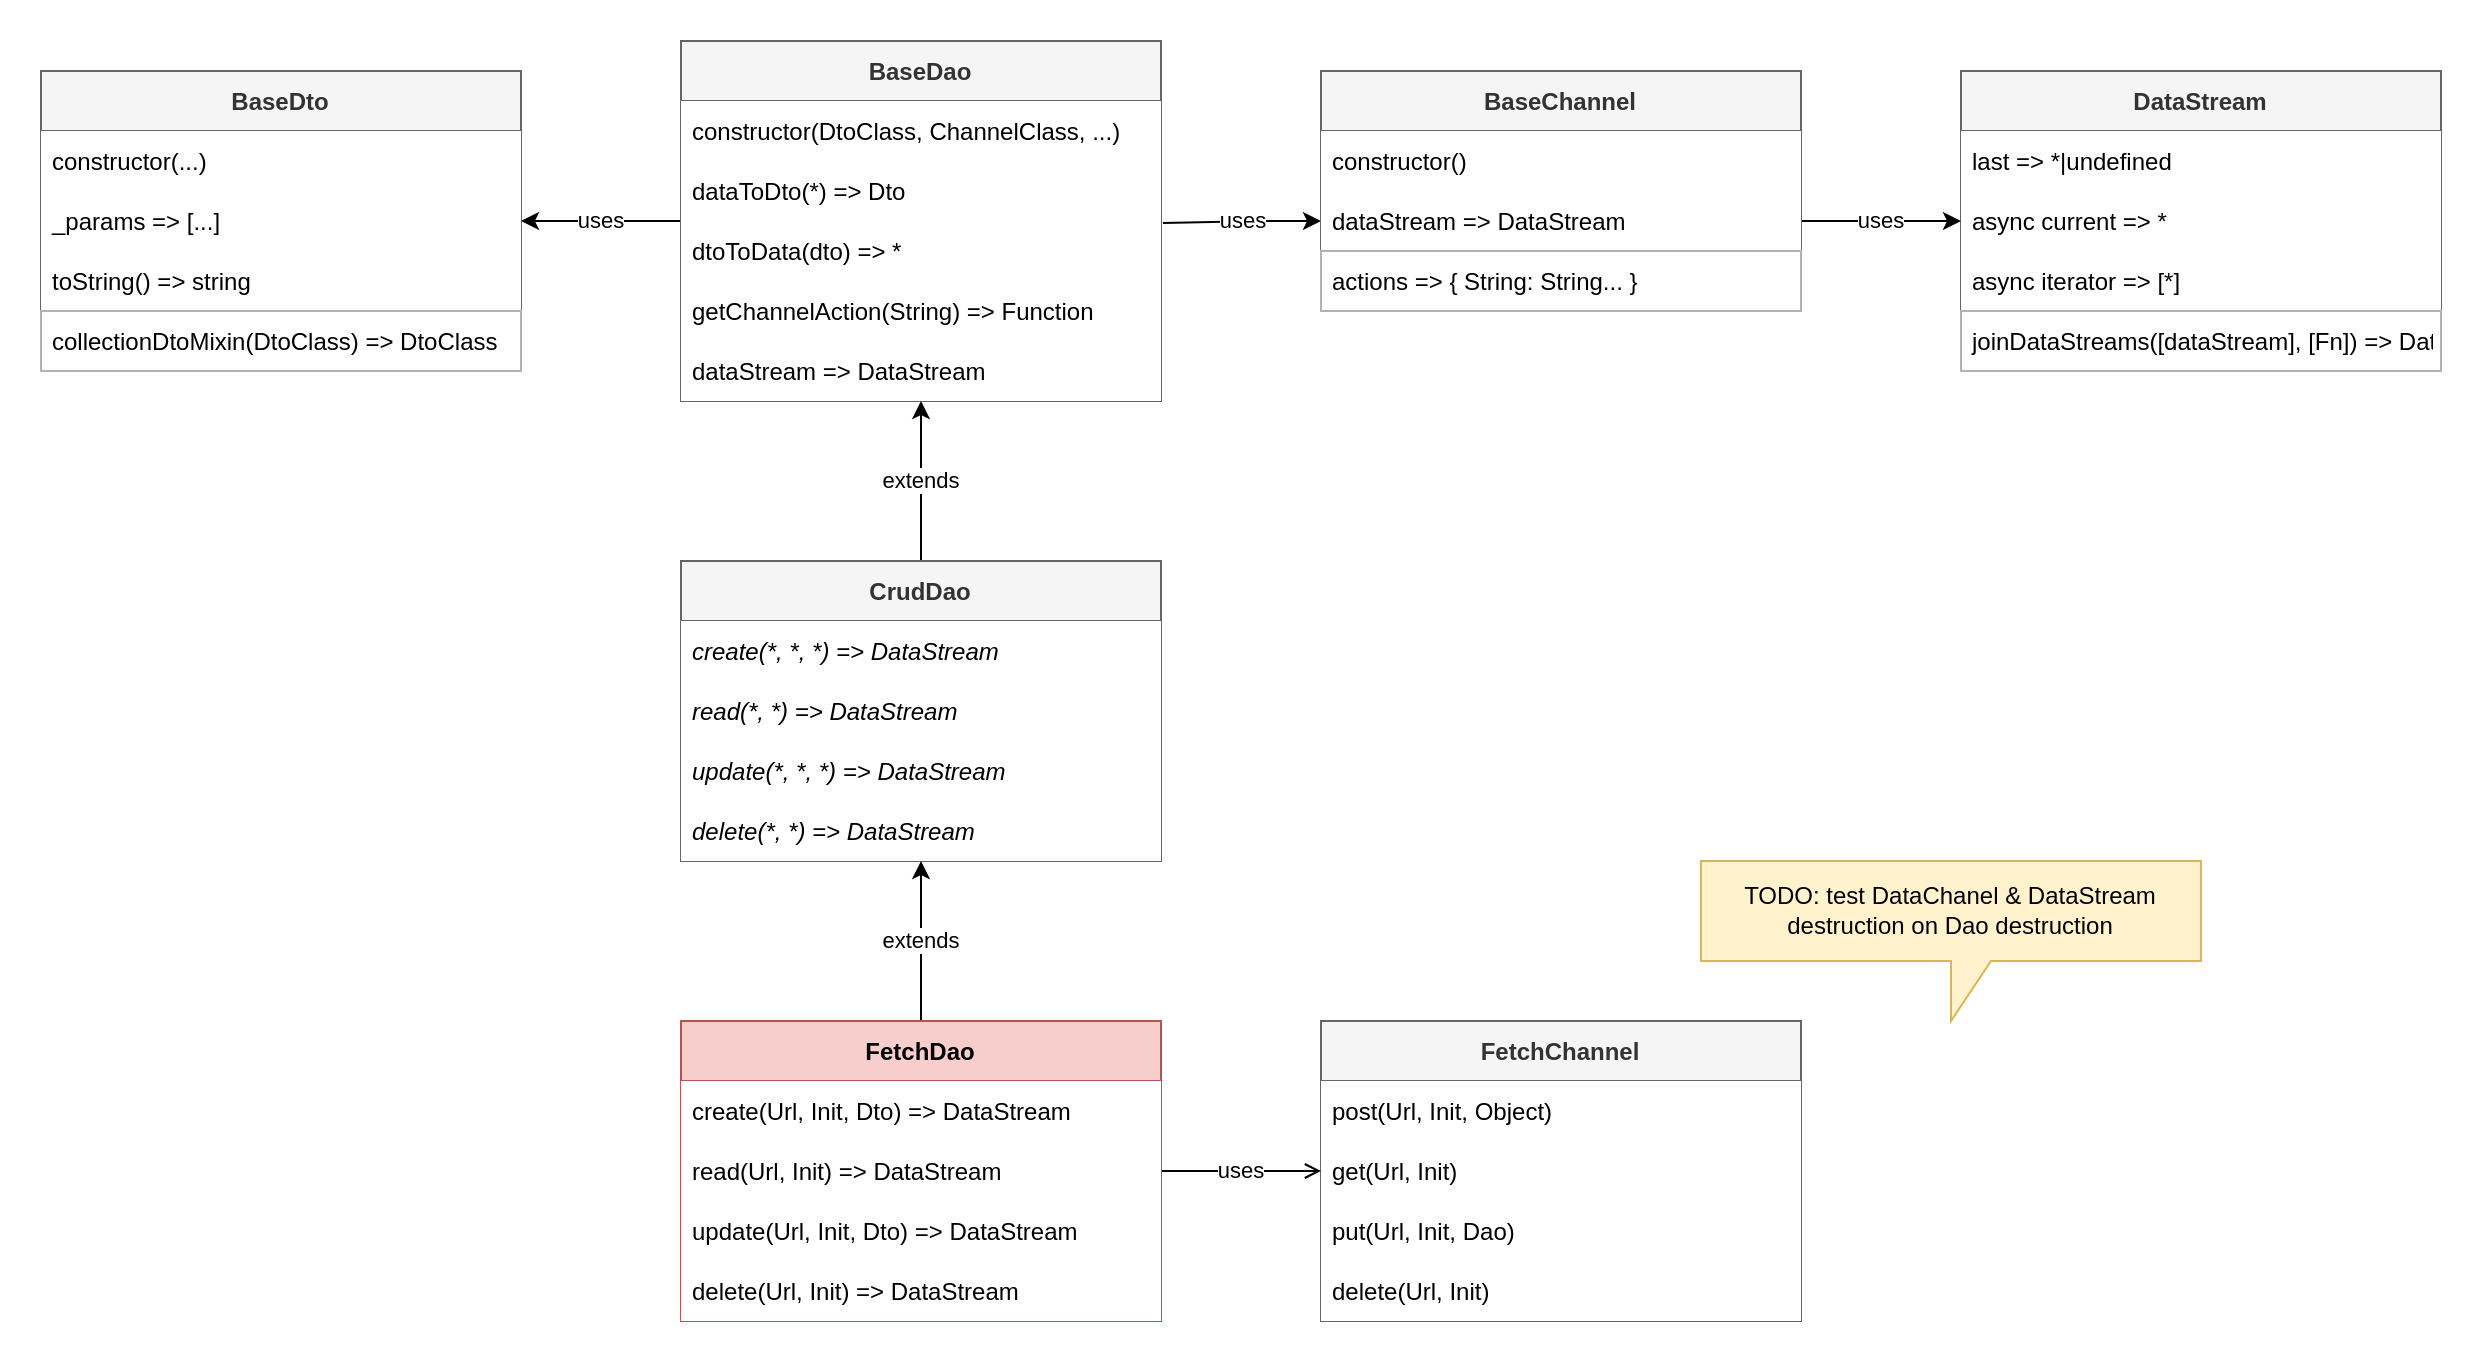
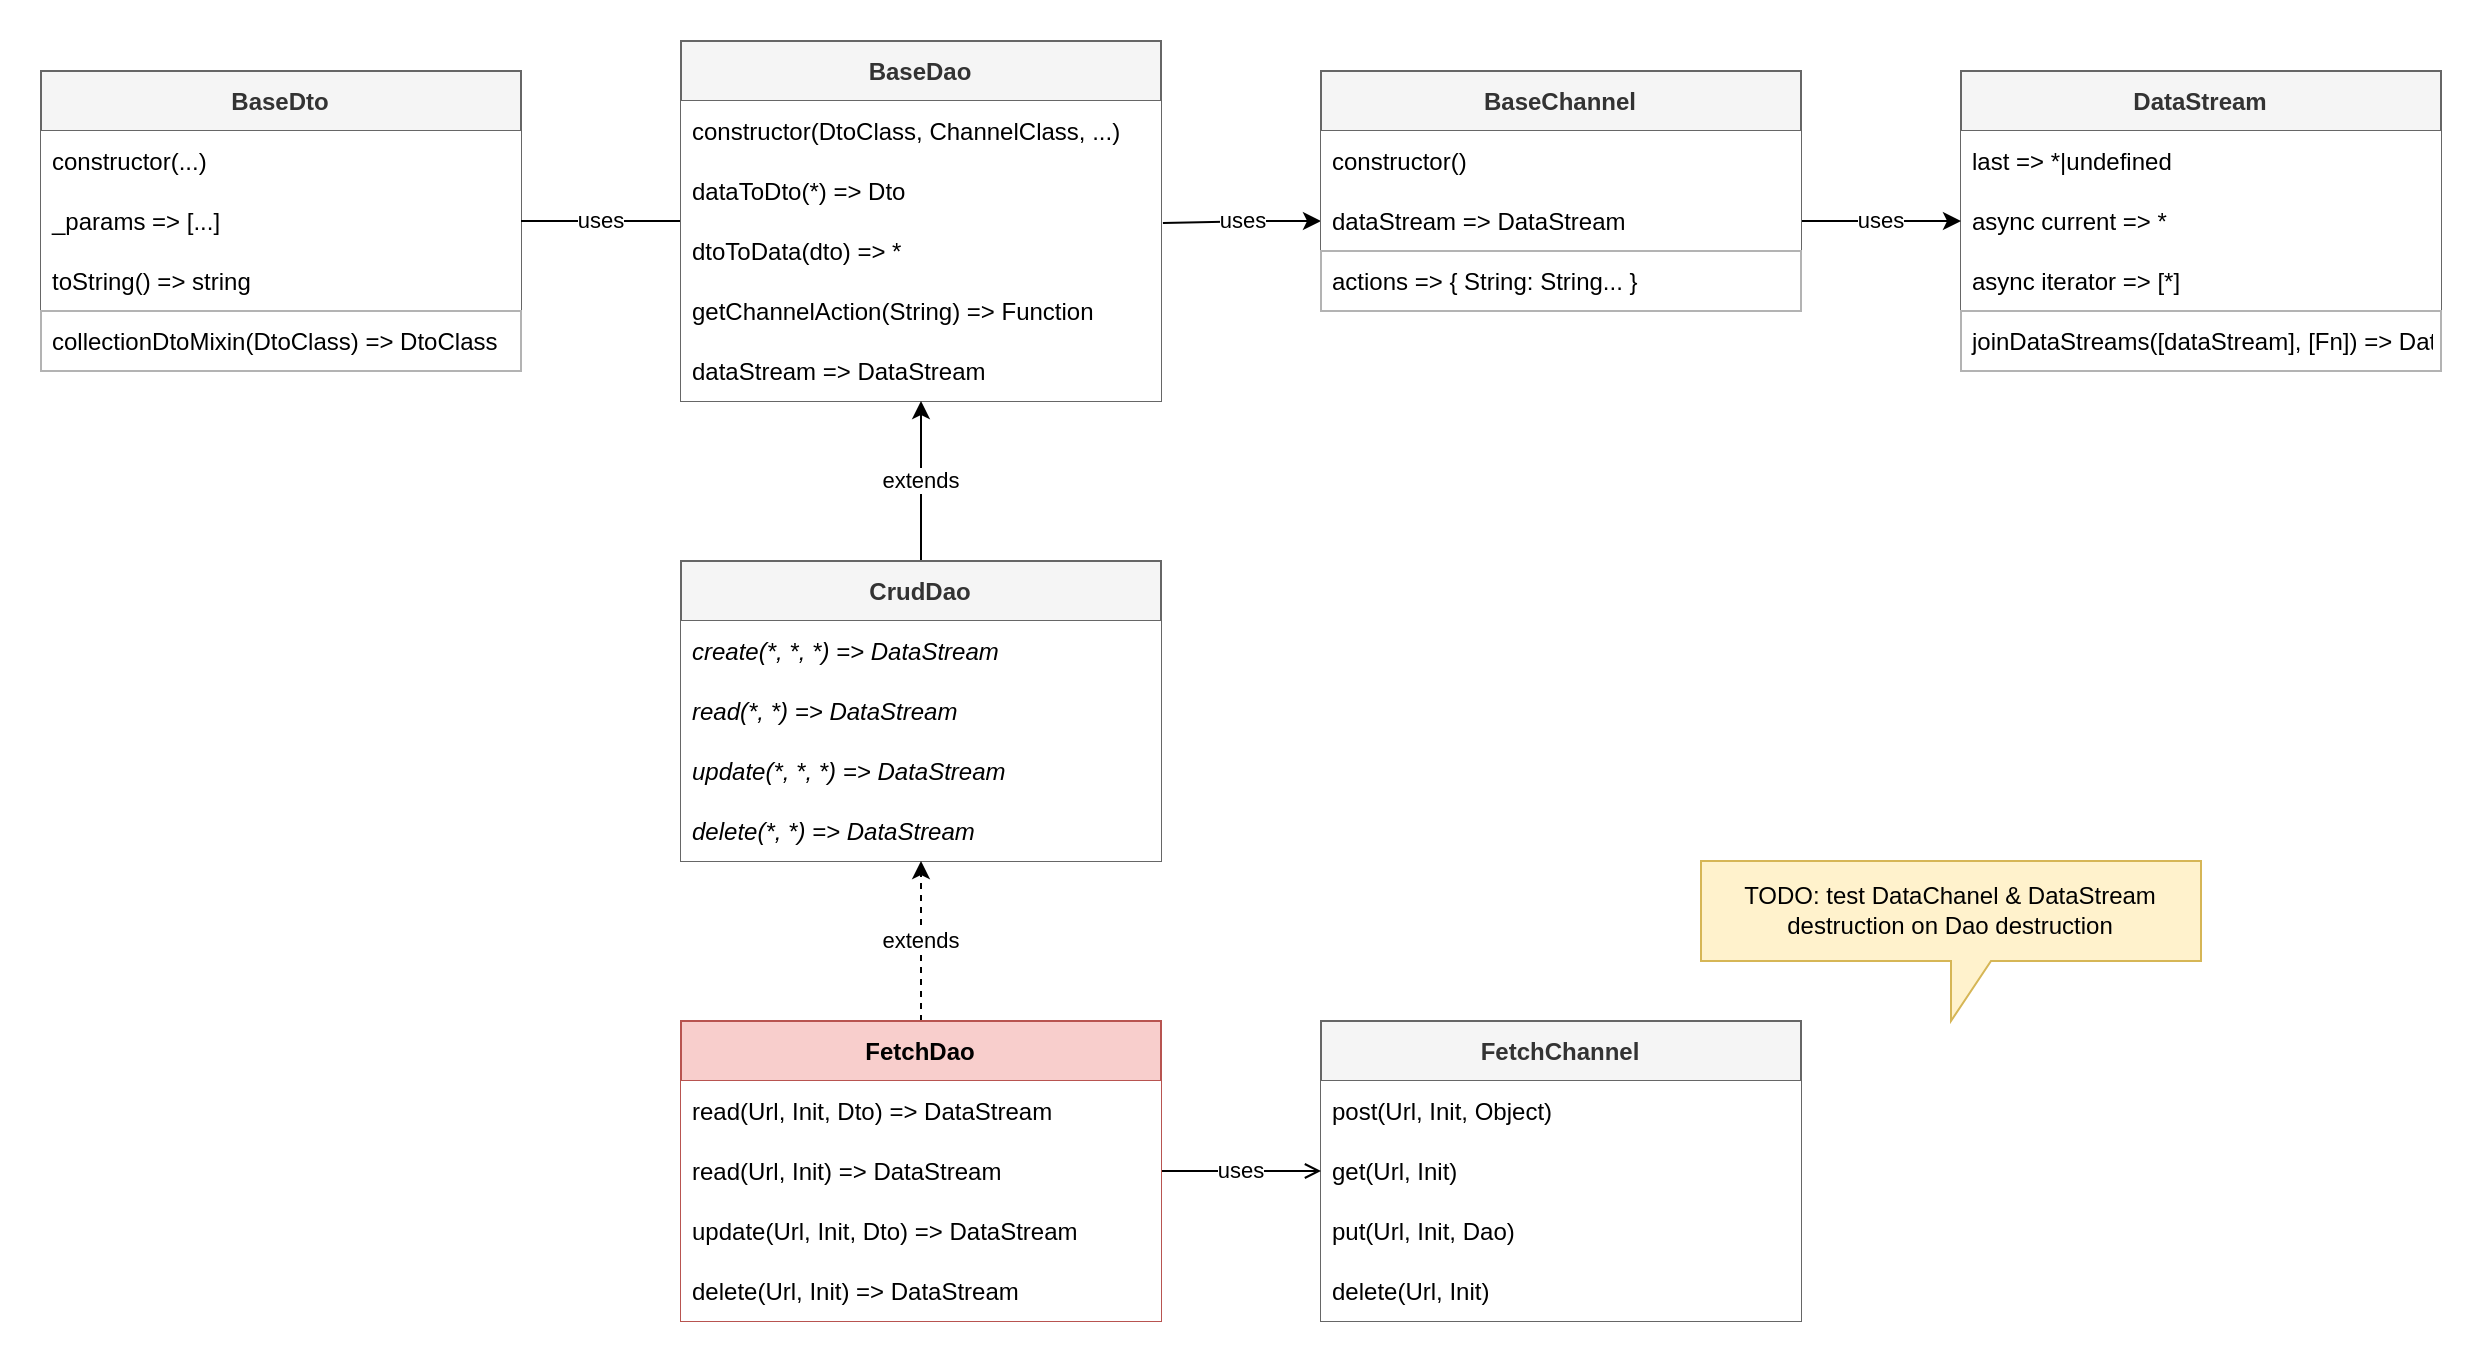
(536, 221) -> (531, 221)
(921, 984) -> (921, 984)
(909, 1112) -> (896, 1112)
